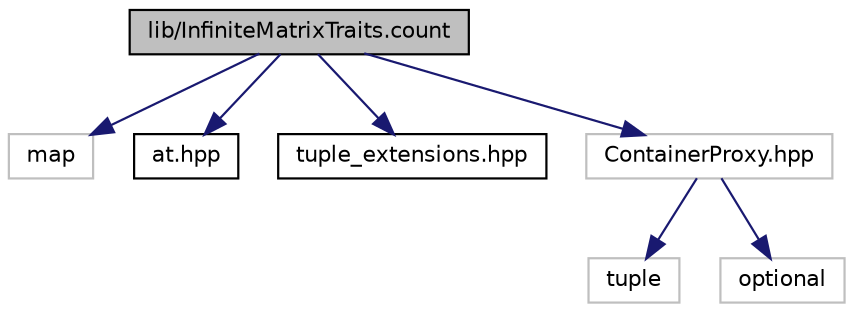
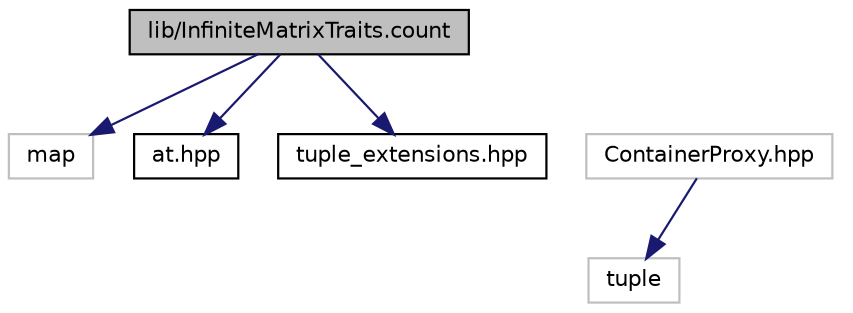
(494, 91) -> none
(782, 280) -> none
